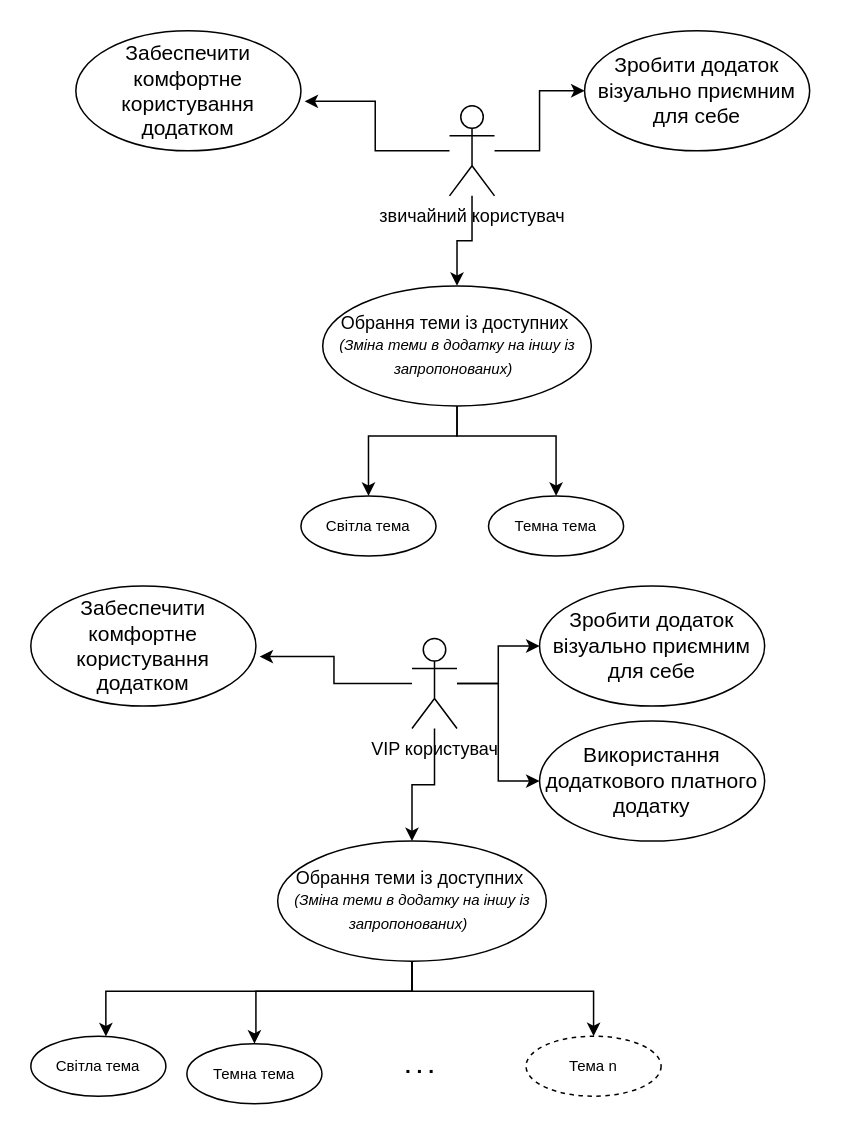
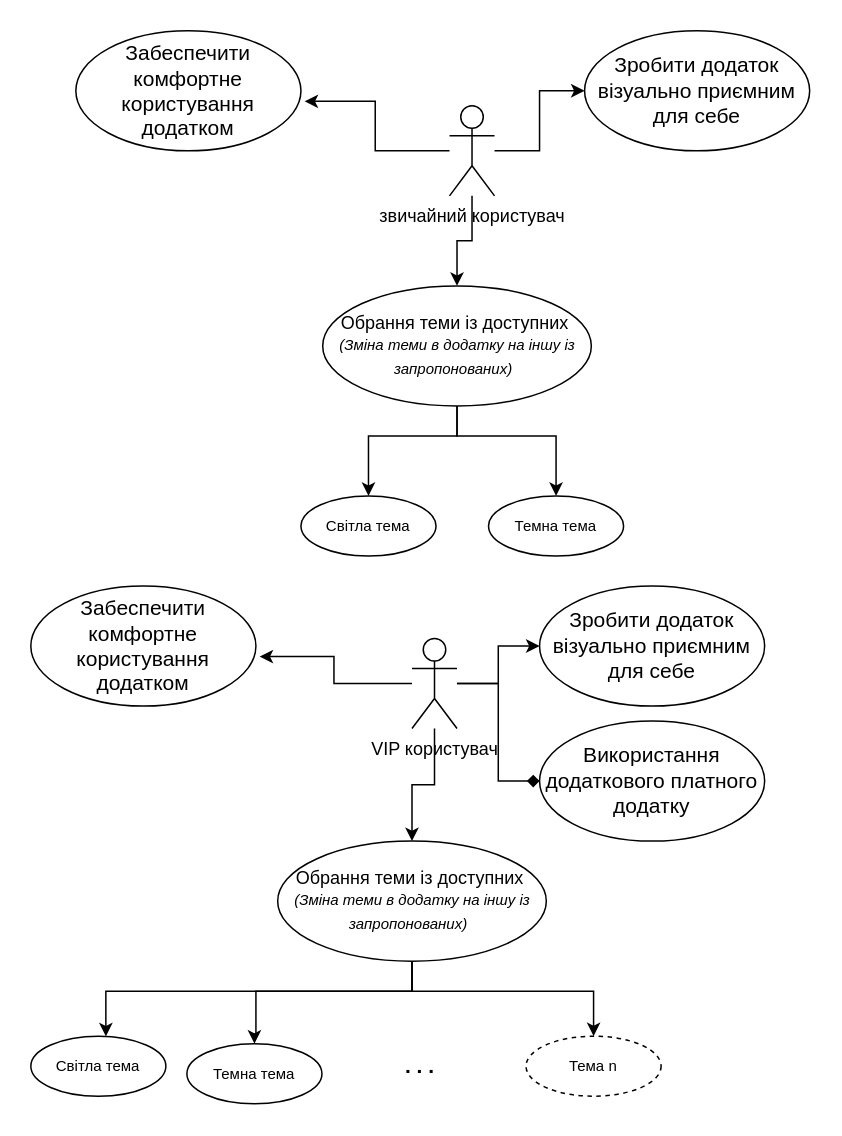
(528, 781) -> (527, 781)
